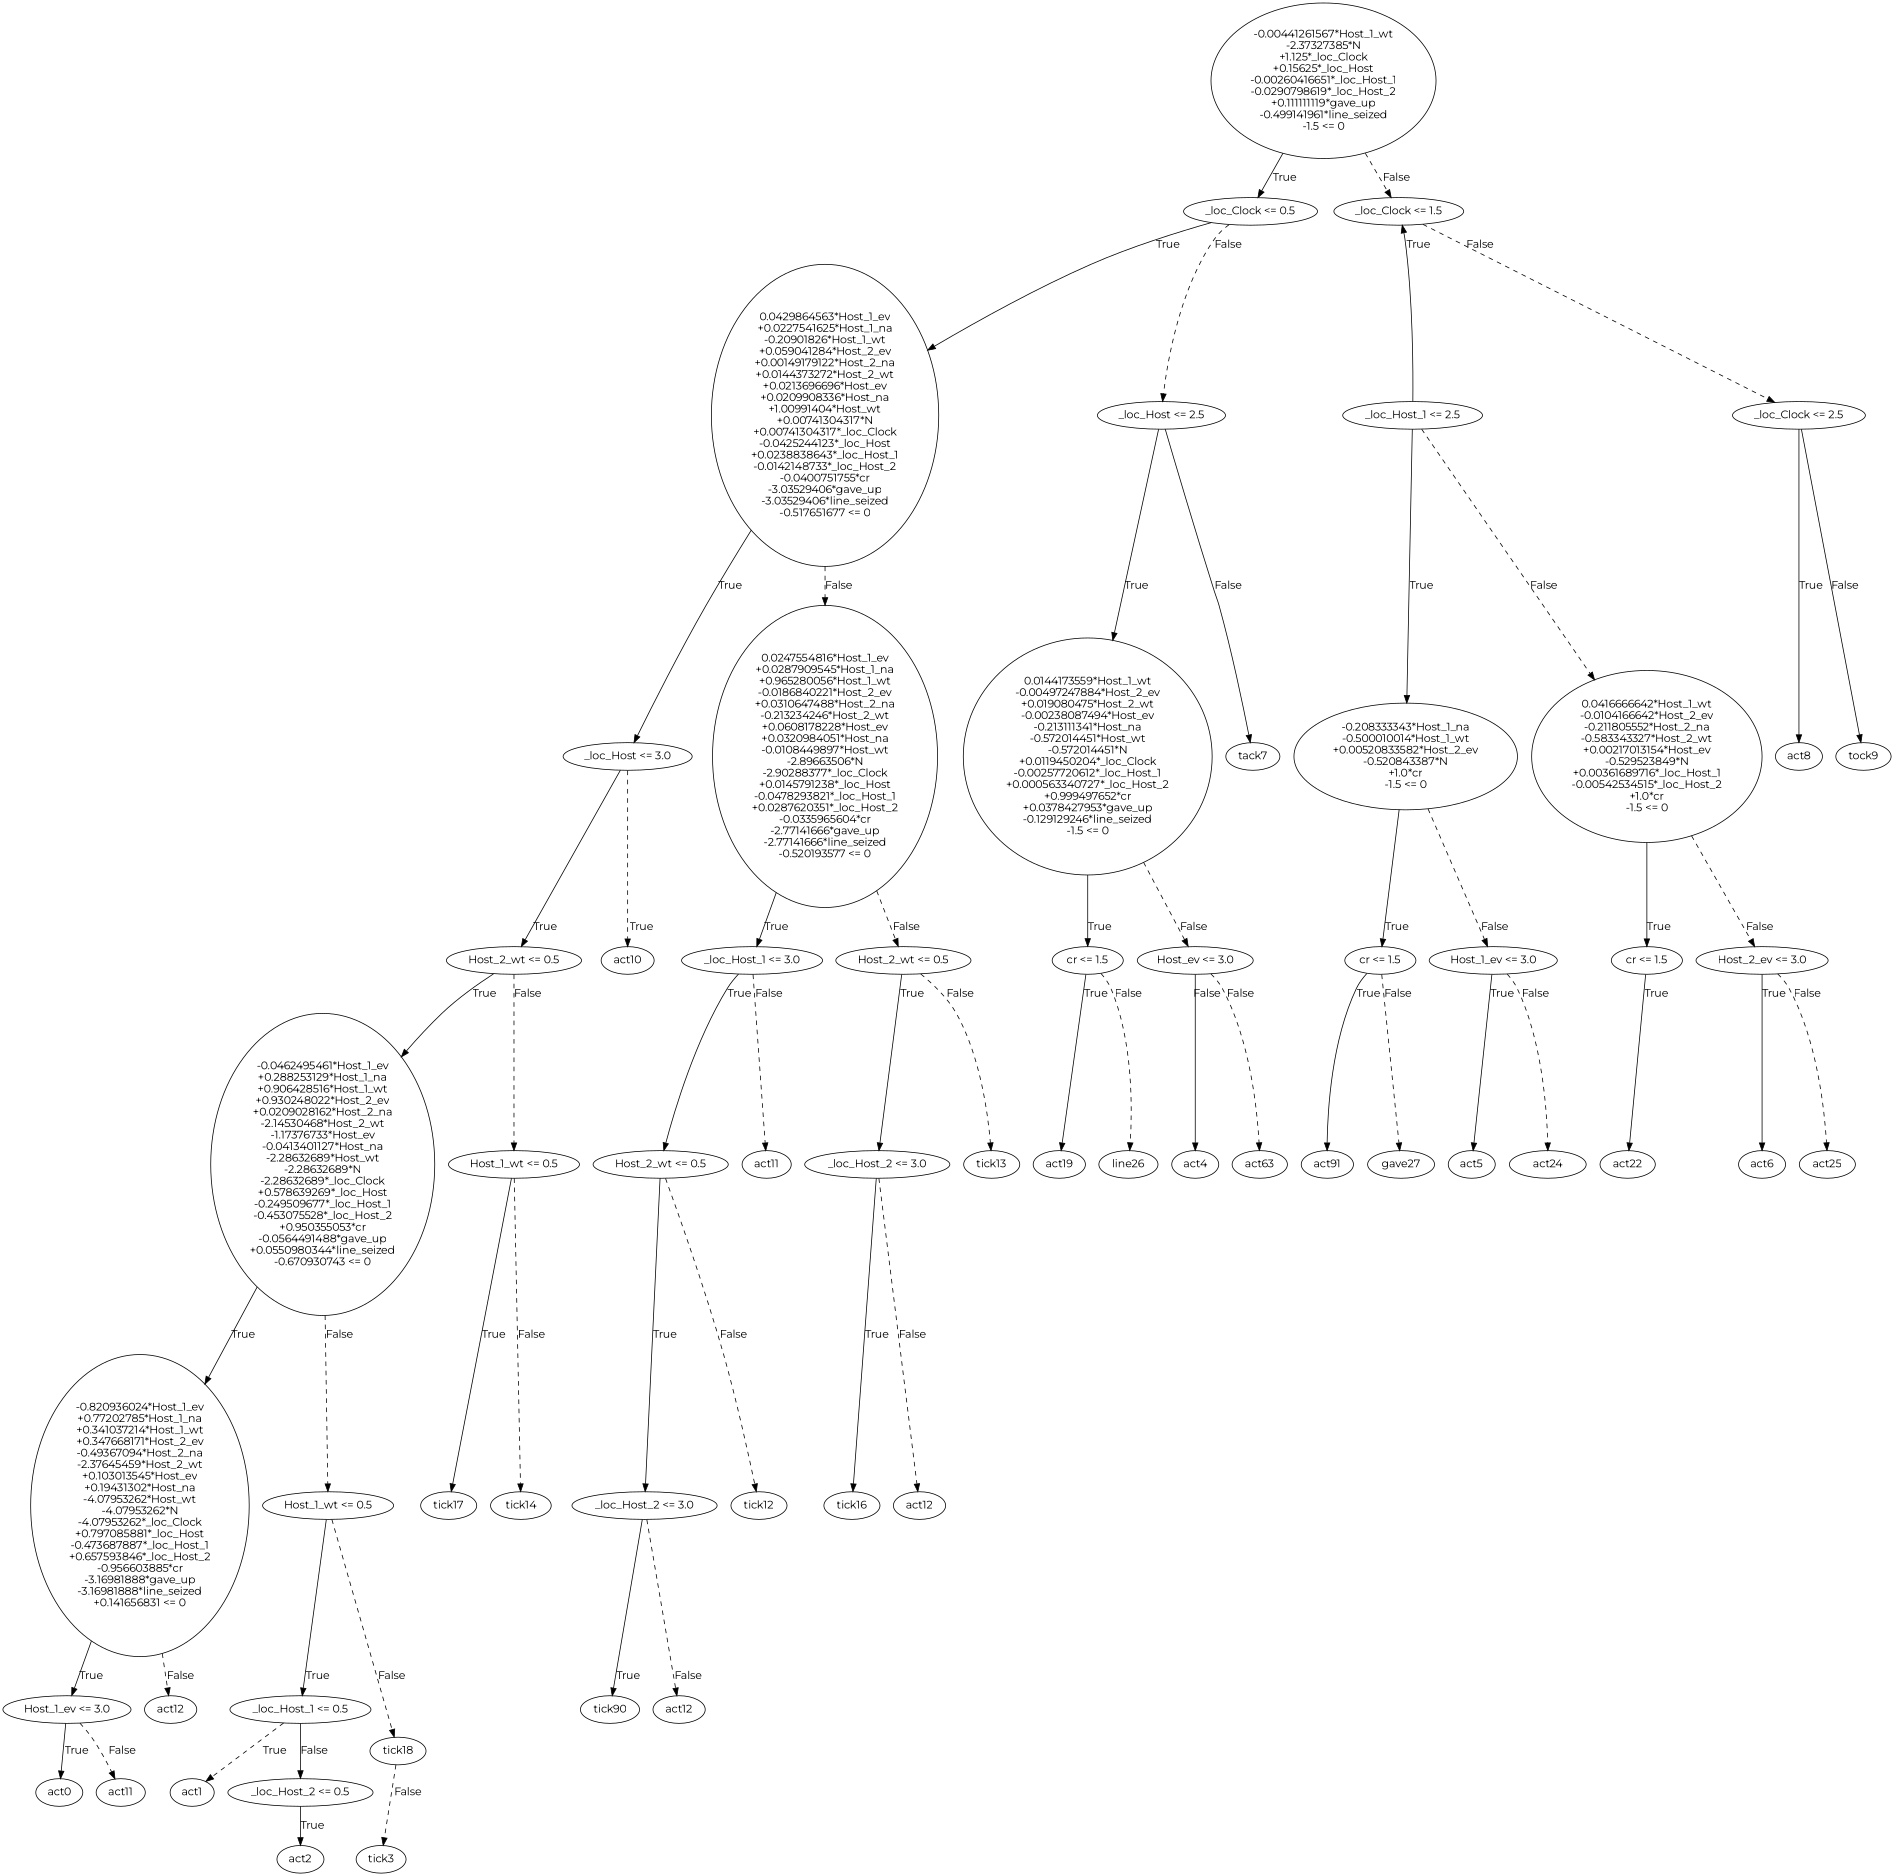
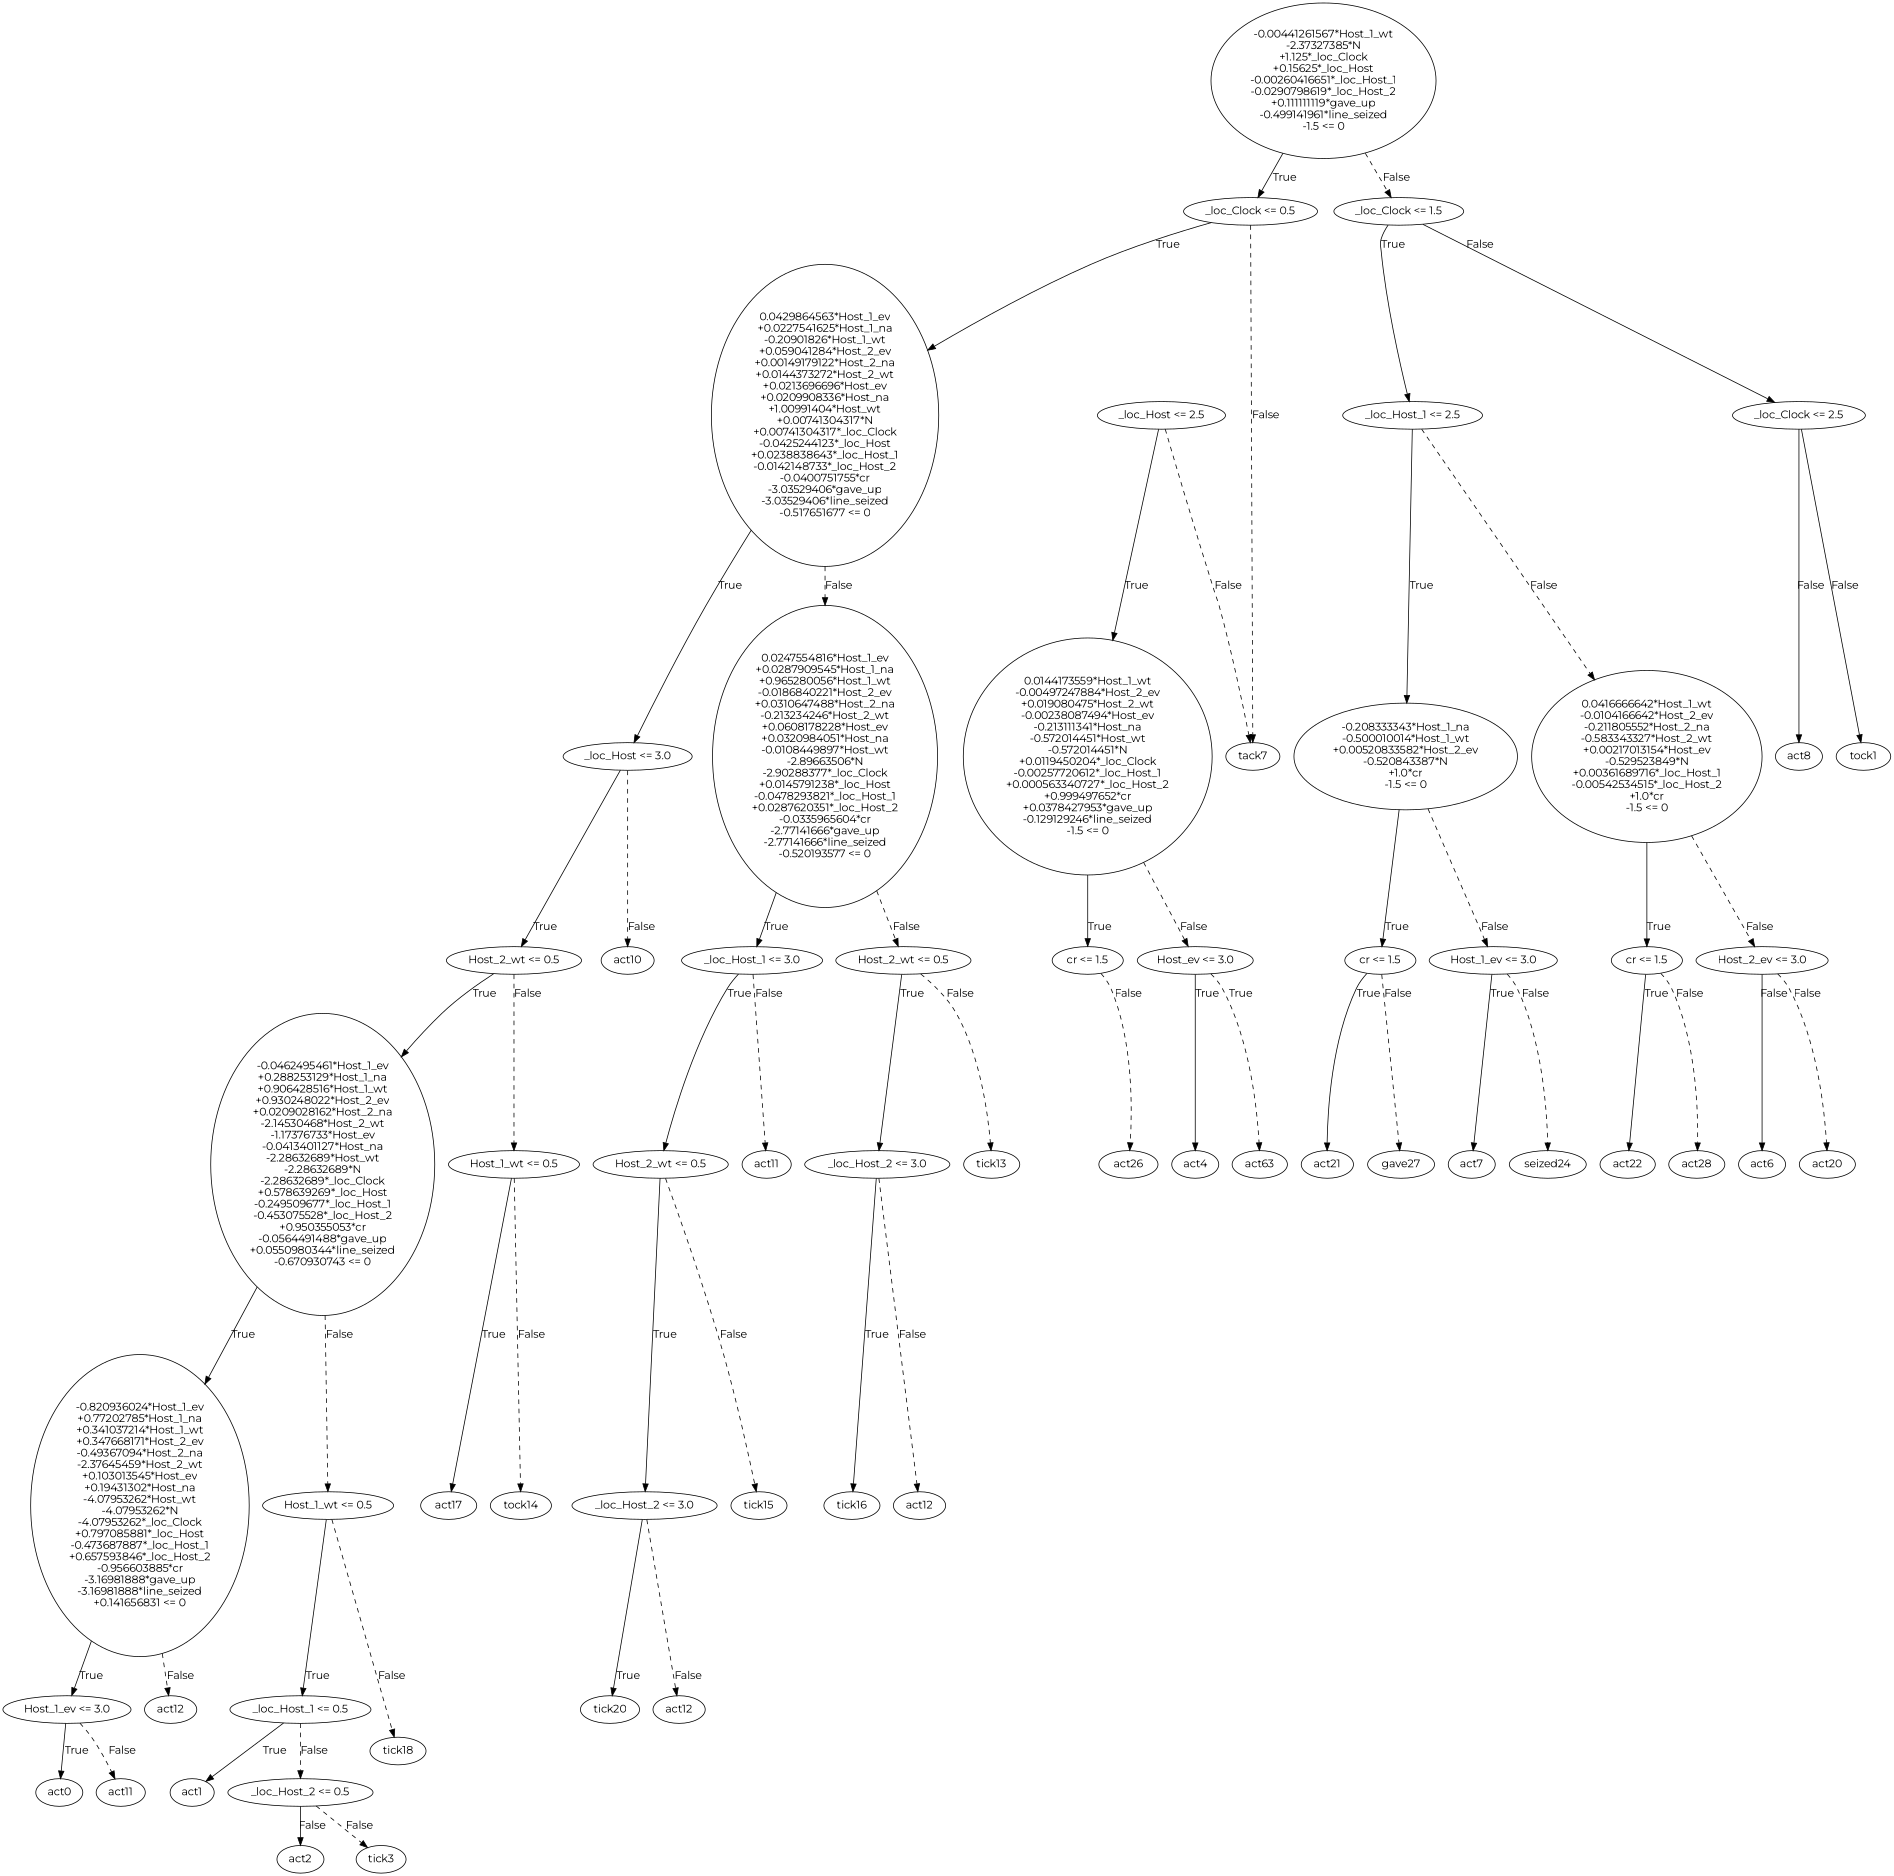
(1183, 304) -> (1252, 480)
(1595, 312) -> (1595, 312)
(1411, 317) -> (1389, 309)
(1211, 581) -> (1211, 581)
(1811, 586) -> (1811, 586)
(1863, 756) -> (1863, 756)
(641, 927) -> (641, 927)
(1207, 994) -> (1207, 994)
(1241, 994) -> (1241, 994)
(1774, 994) -> (1774, 994)
(1059, 1164) -> none
(1128, 1164) -> (1128, 1164)
(1327, 1164) -> (1327, 1164)
(1472, 1164) -> (1472, 1164)
(1548, 1164) -> (1548, 1164)
none -> (1697, 1164)
(1827, 1164) -> (1827, 1164)
(449, 1506) -> (449, 1506)
(521, 1506) -> (521, 1506)
(759, 1506) -> (759, 1506)
(610, 1710) -> (610, 1710)
(300, 1747) -> (300, 1747)
(248, 1750) -> (248, 1750)
(390, 1801) -> (339, 1824)
(312, 1826) -> (312, 1826)
